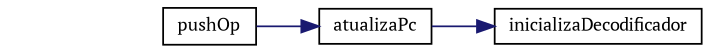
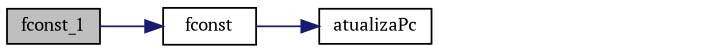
none -> (54, 26)
(210, 26) -> (210, 26)
(598, 26) -> none
